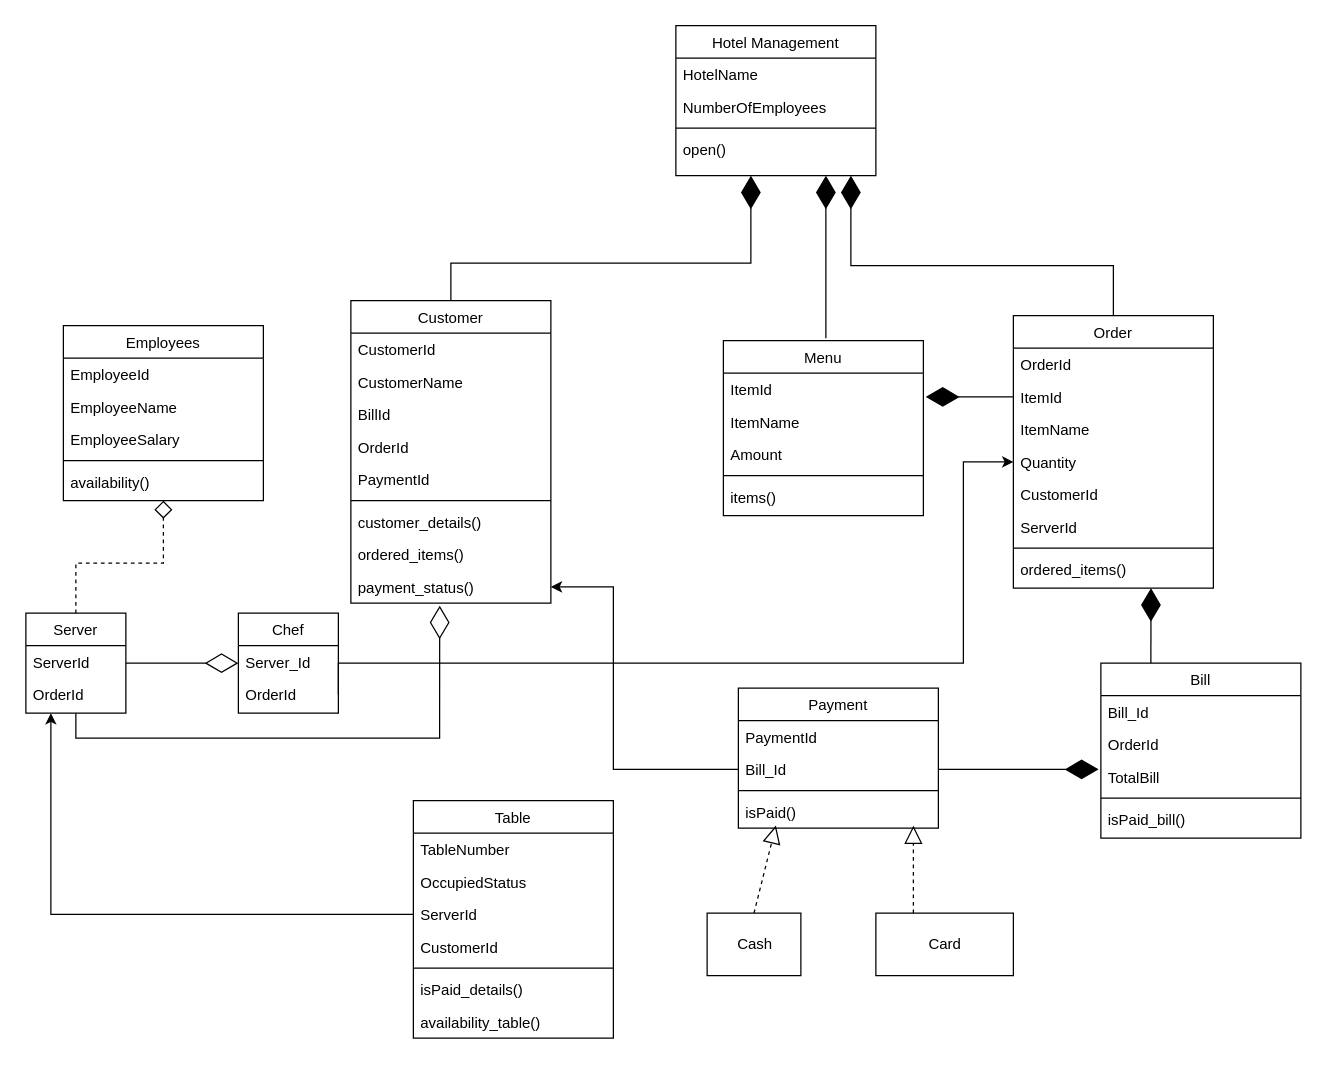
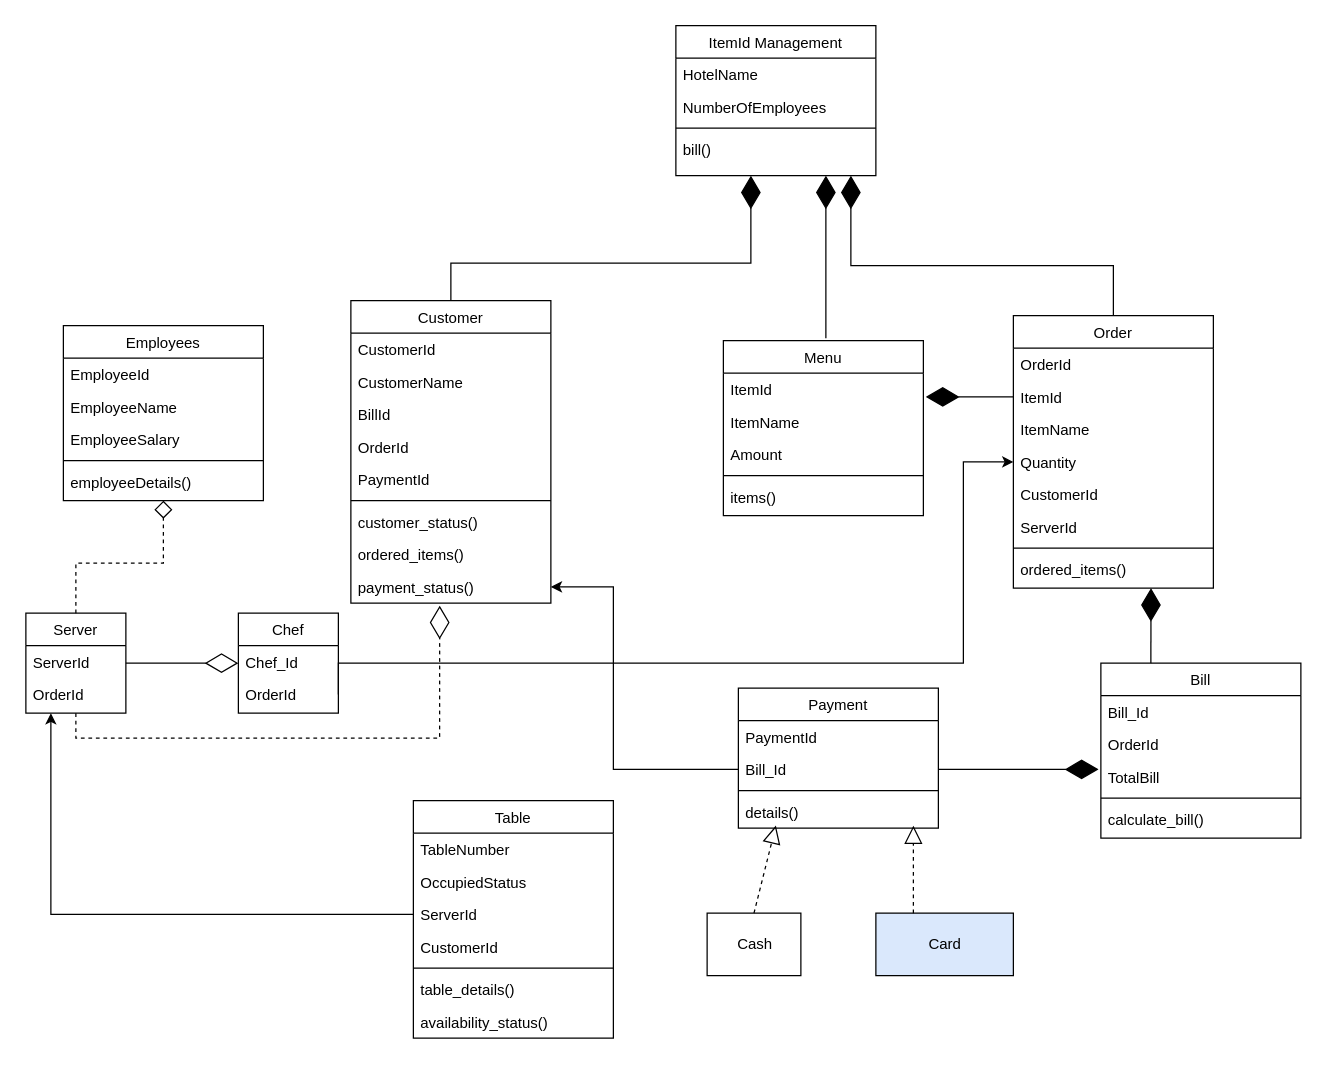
(775, 43) -> (775, 43)
(708, 150) -> (702, 150)
(119, 483) -> (136, 483)
(429, 523) -> (429, 523)
(283, 663) -> (274, 663)
(296, 738) -> (296, 738)
(775, 813) -> (779, 813)
(1152, 820) -> (1165, 820)
(944, 944) -> (944, 944)
(479, 990) -> (477, 990)
(492, 1023) -> (498, 1023)
